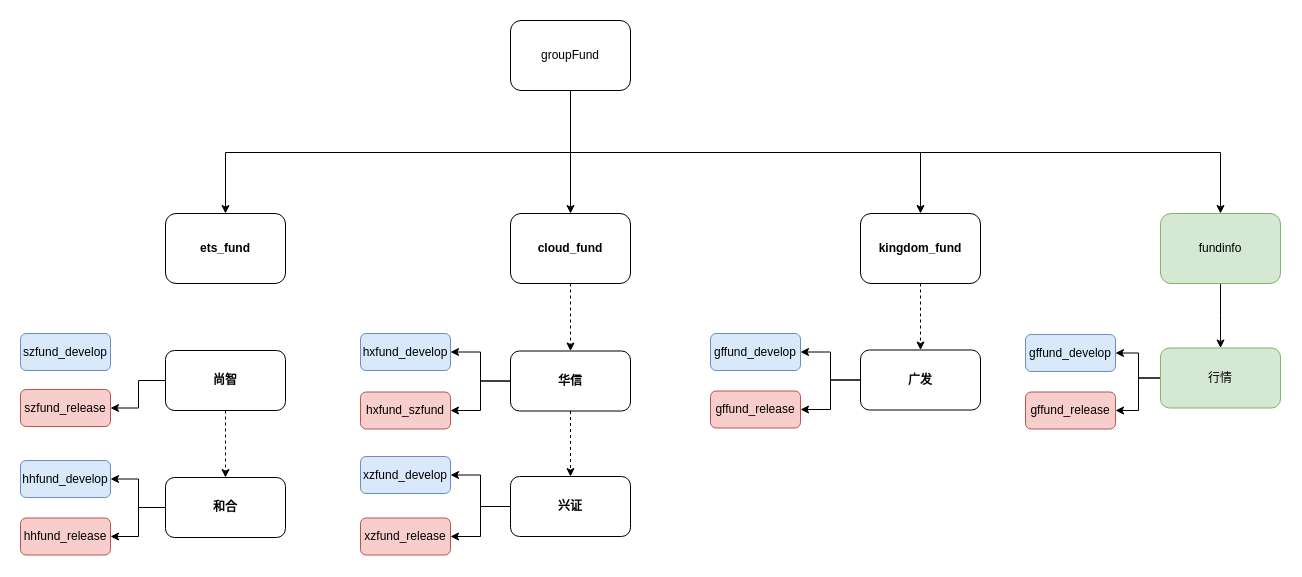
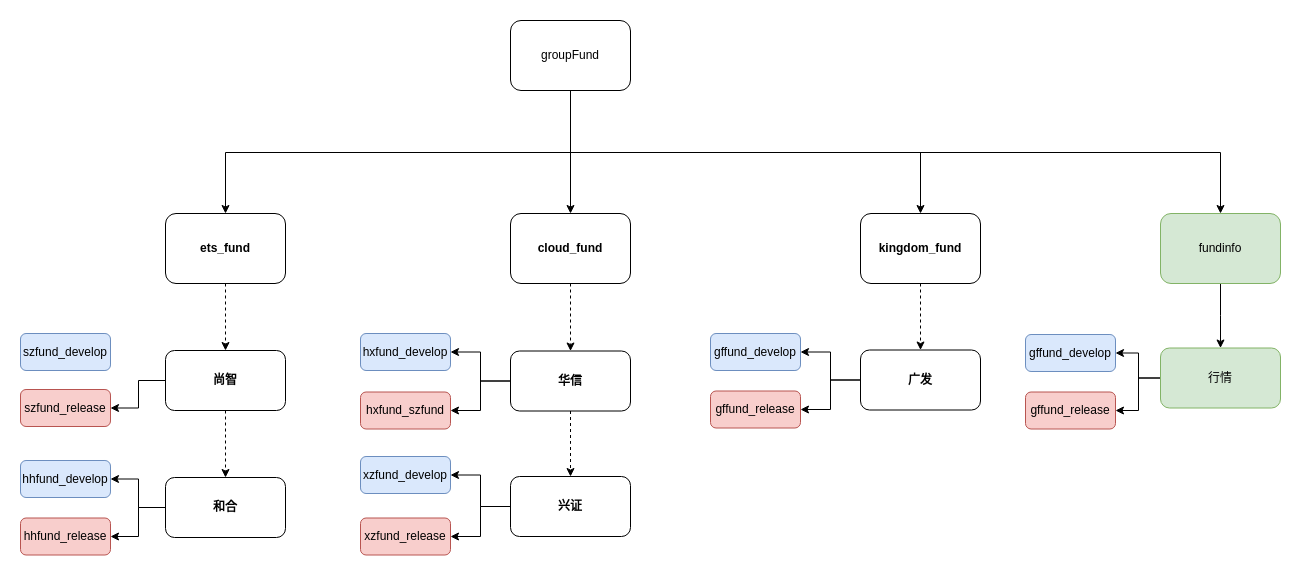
none -> (226, 314)
